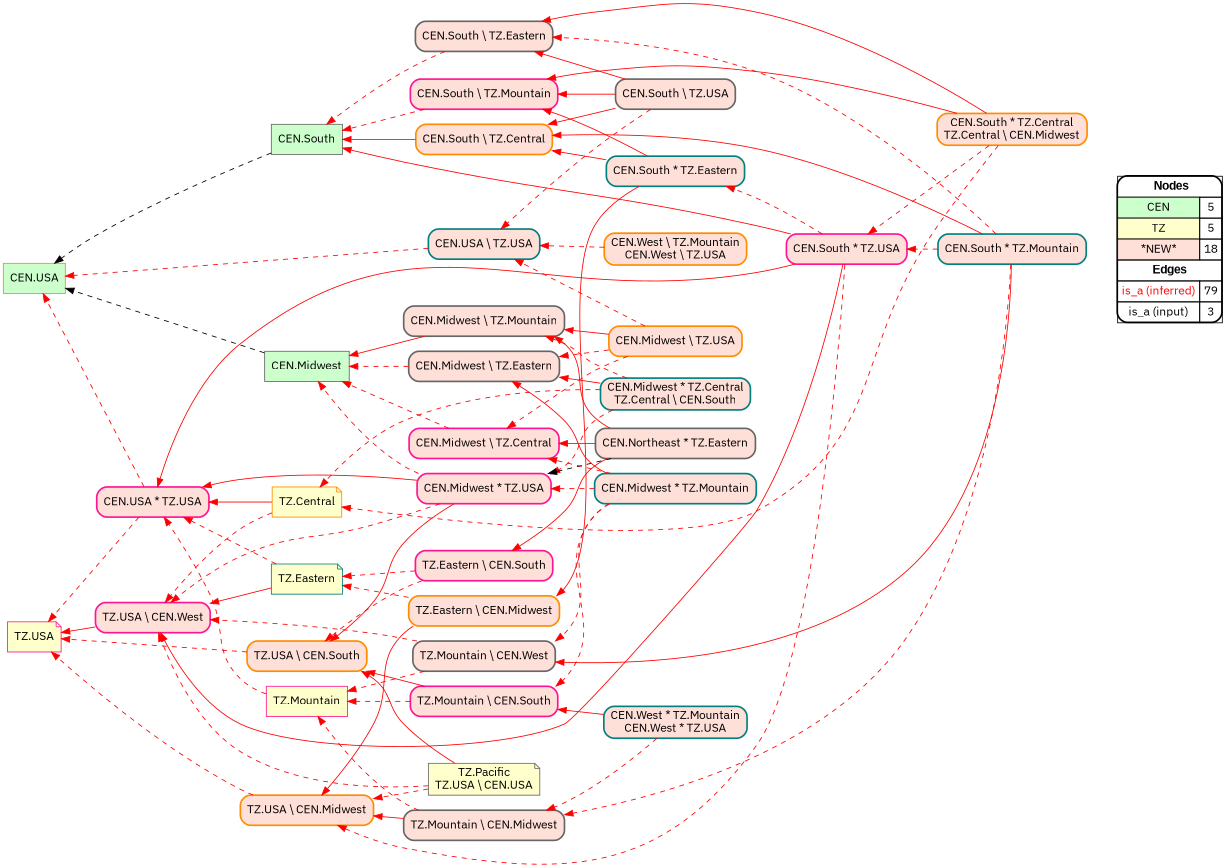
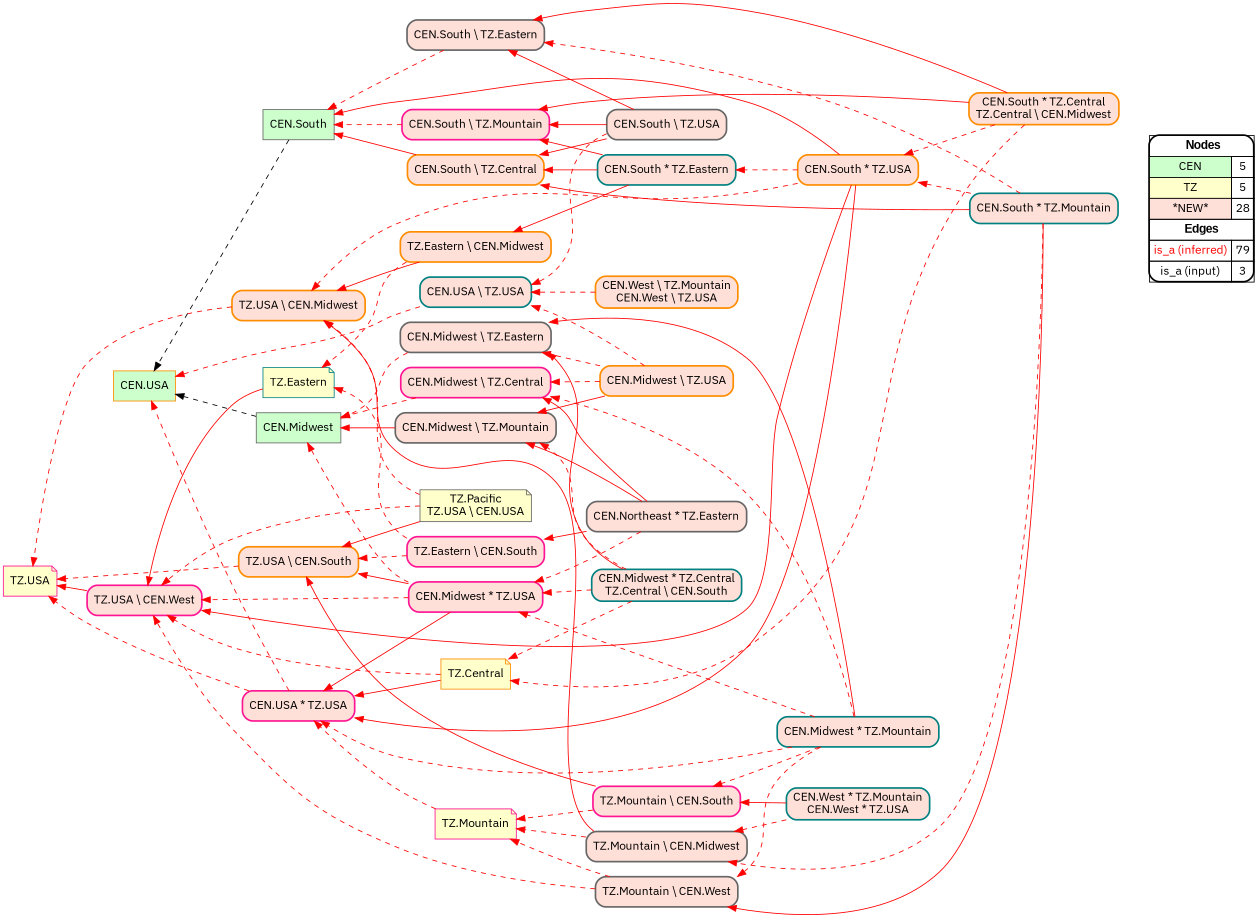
(847, 249) -> (858, 170)
(1211, 249) -> (1243, 208)
(584, 465) -> (593, 558)
(234, 542) -> (581, 772)
(307, 701) -> (476, 824)
